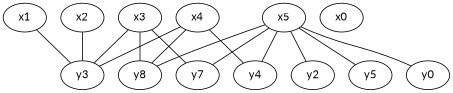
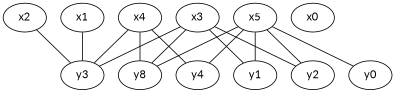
none -> (249, 43)
(198, 75) -> (255, 75)
(370, 75) -> none
